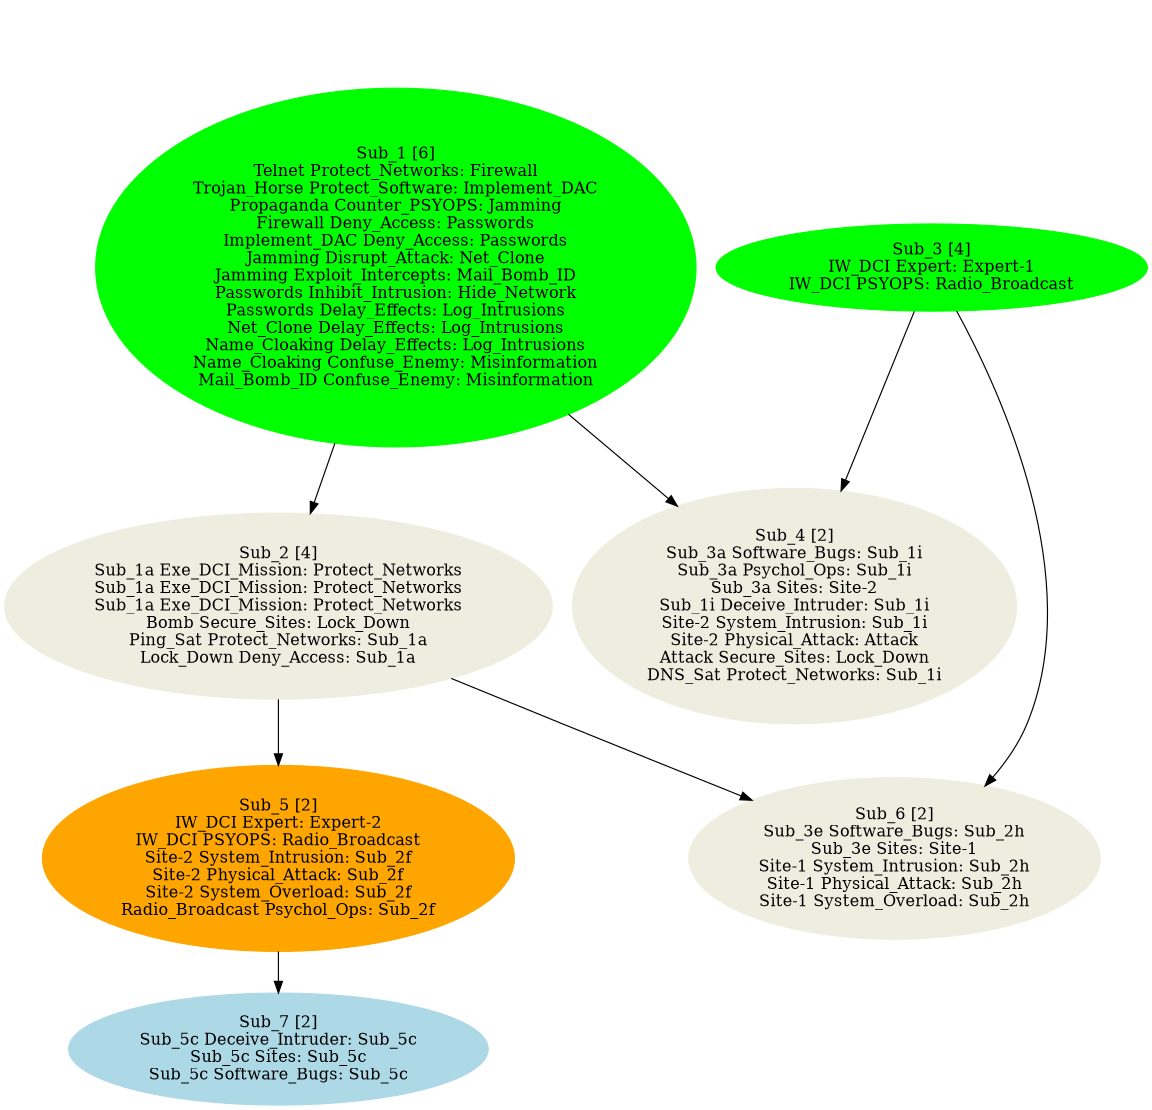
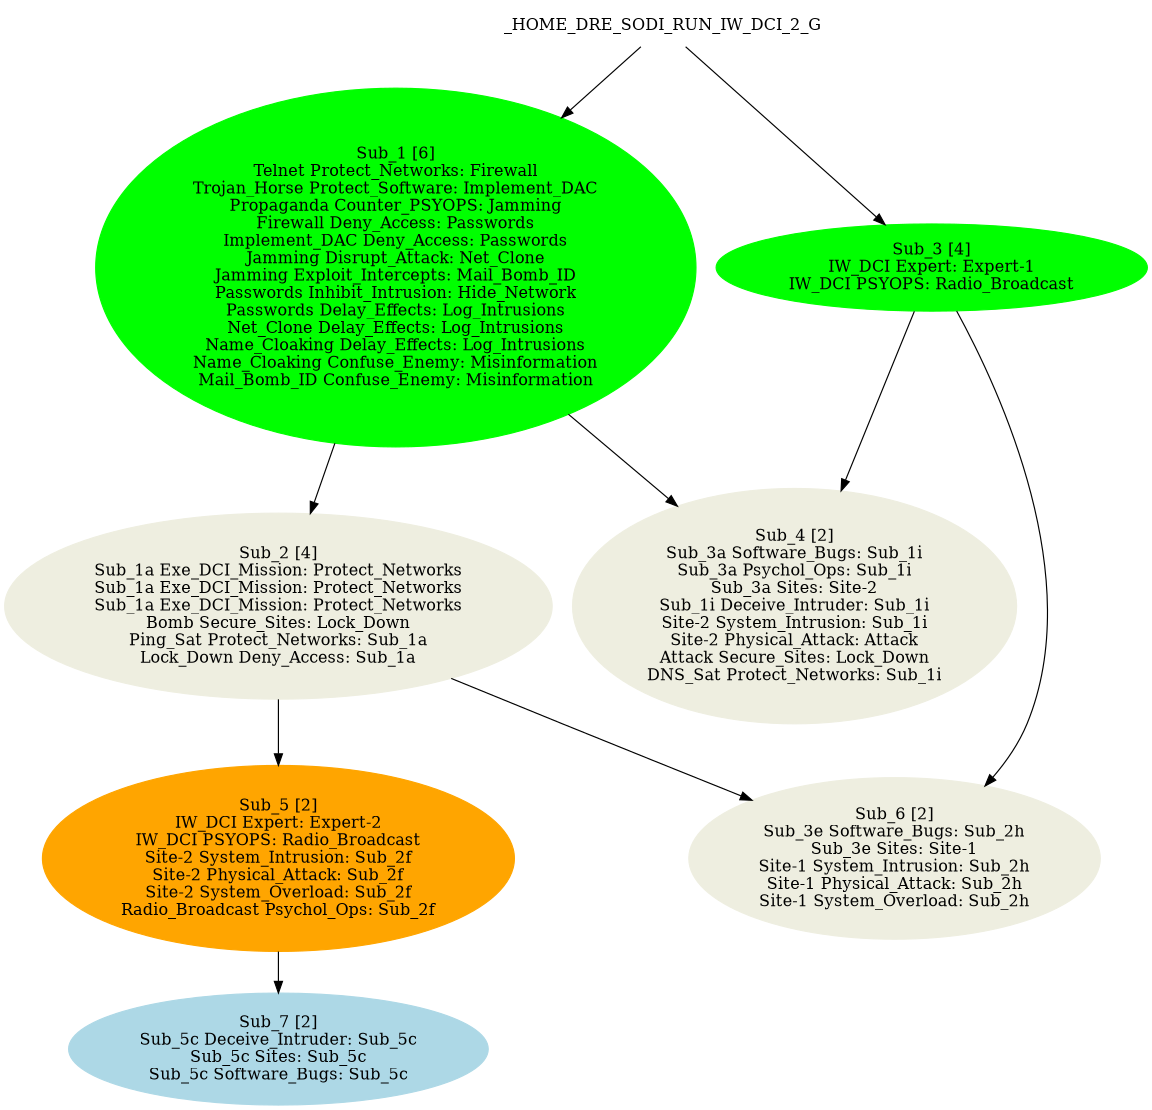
none -> (663, 26)
